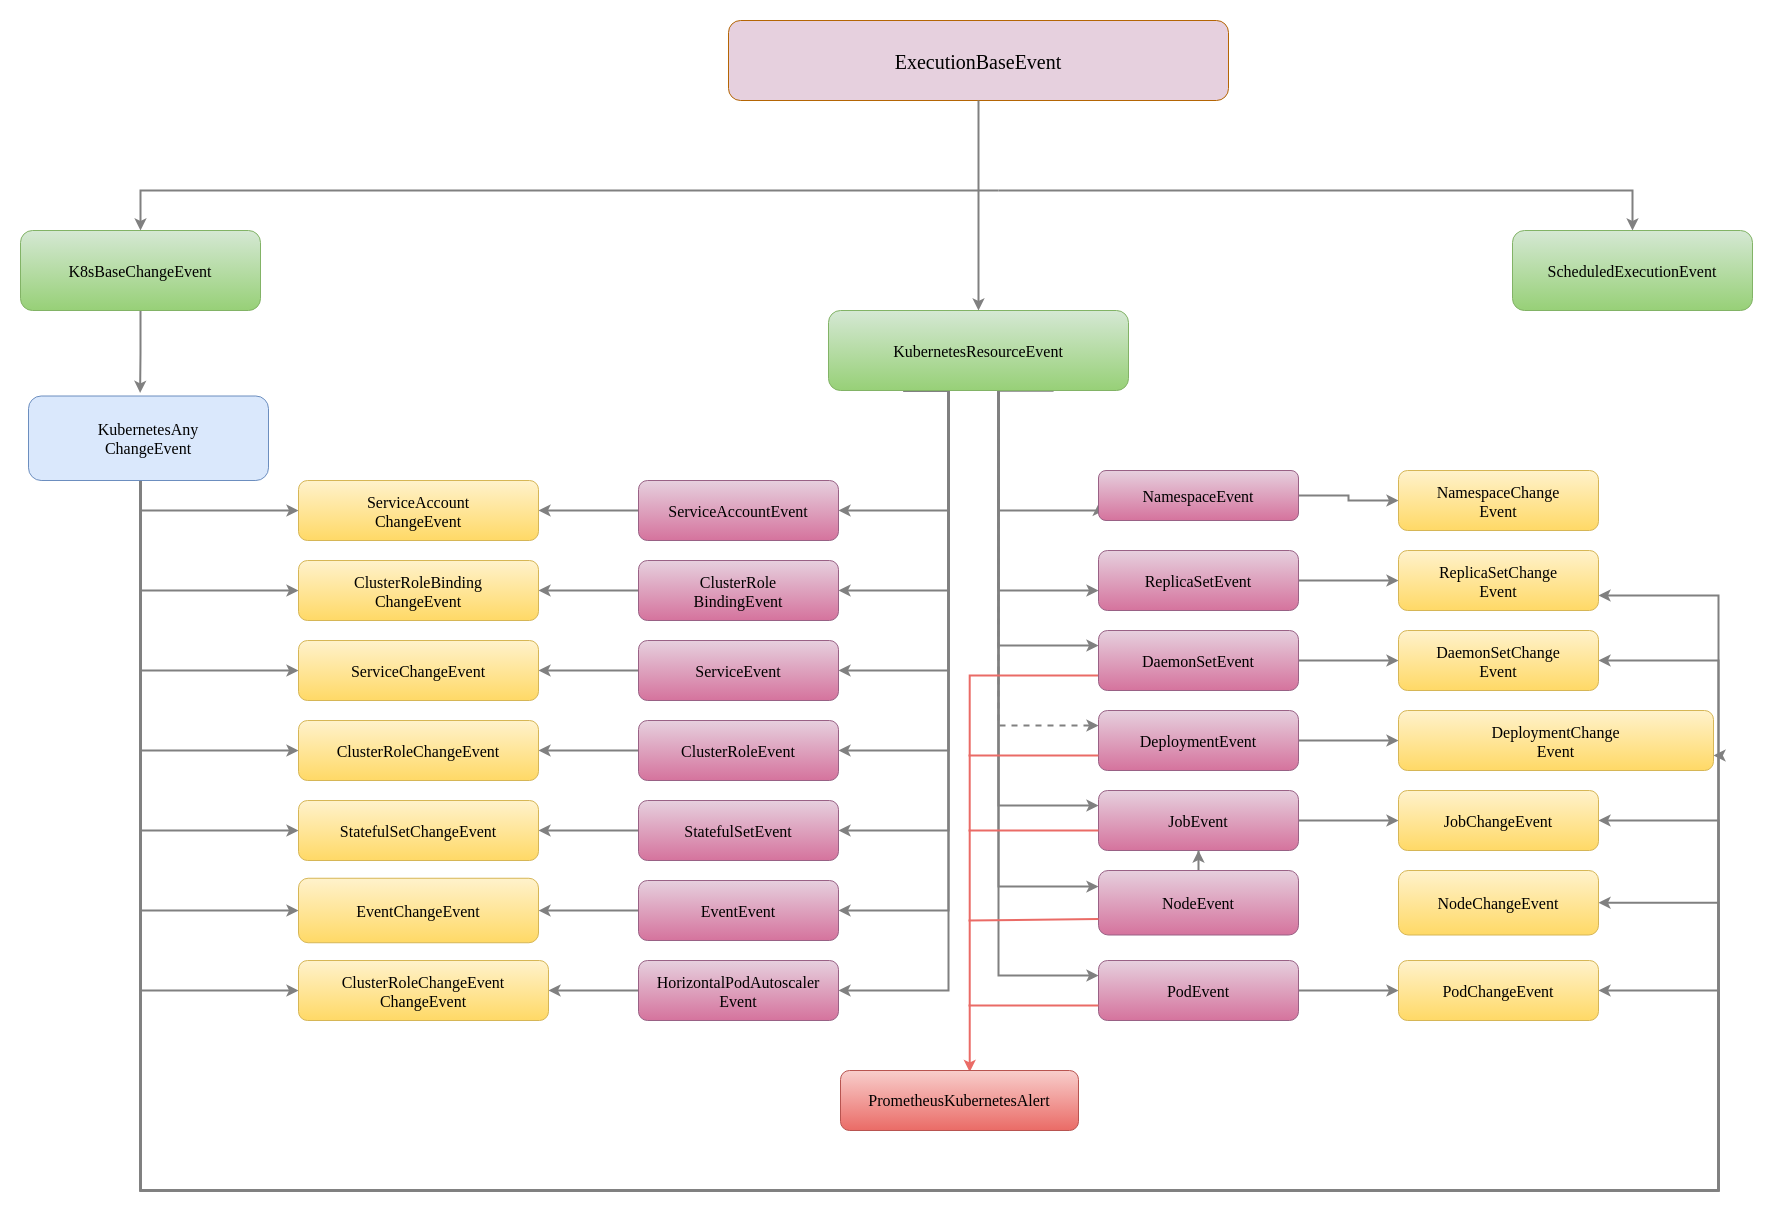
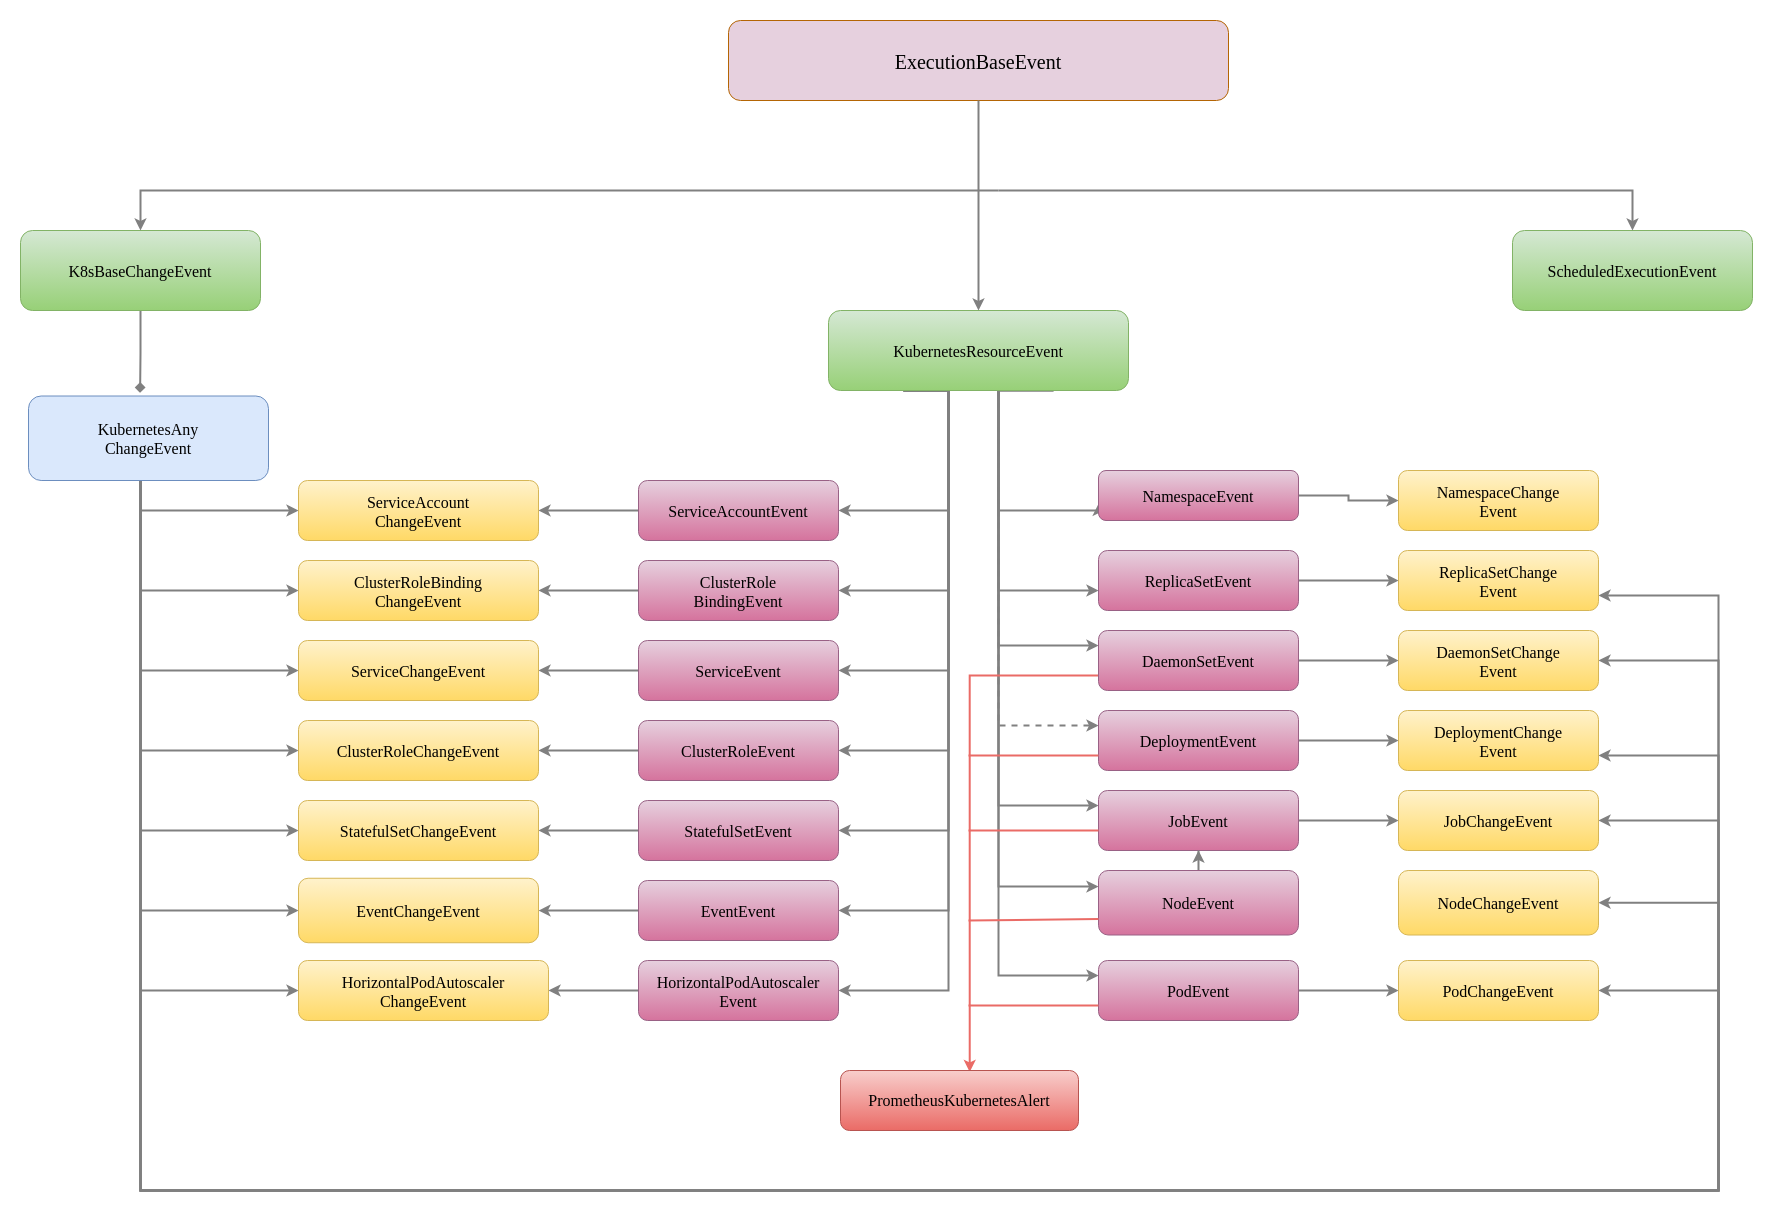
(140, 382) -> (140, 381)
(1556, 741) -> (1499, 741)
(423, 982) -> (423, 982)
